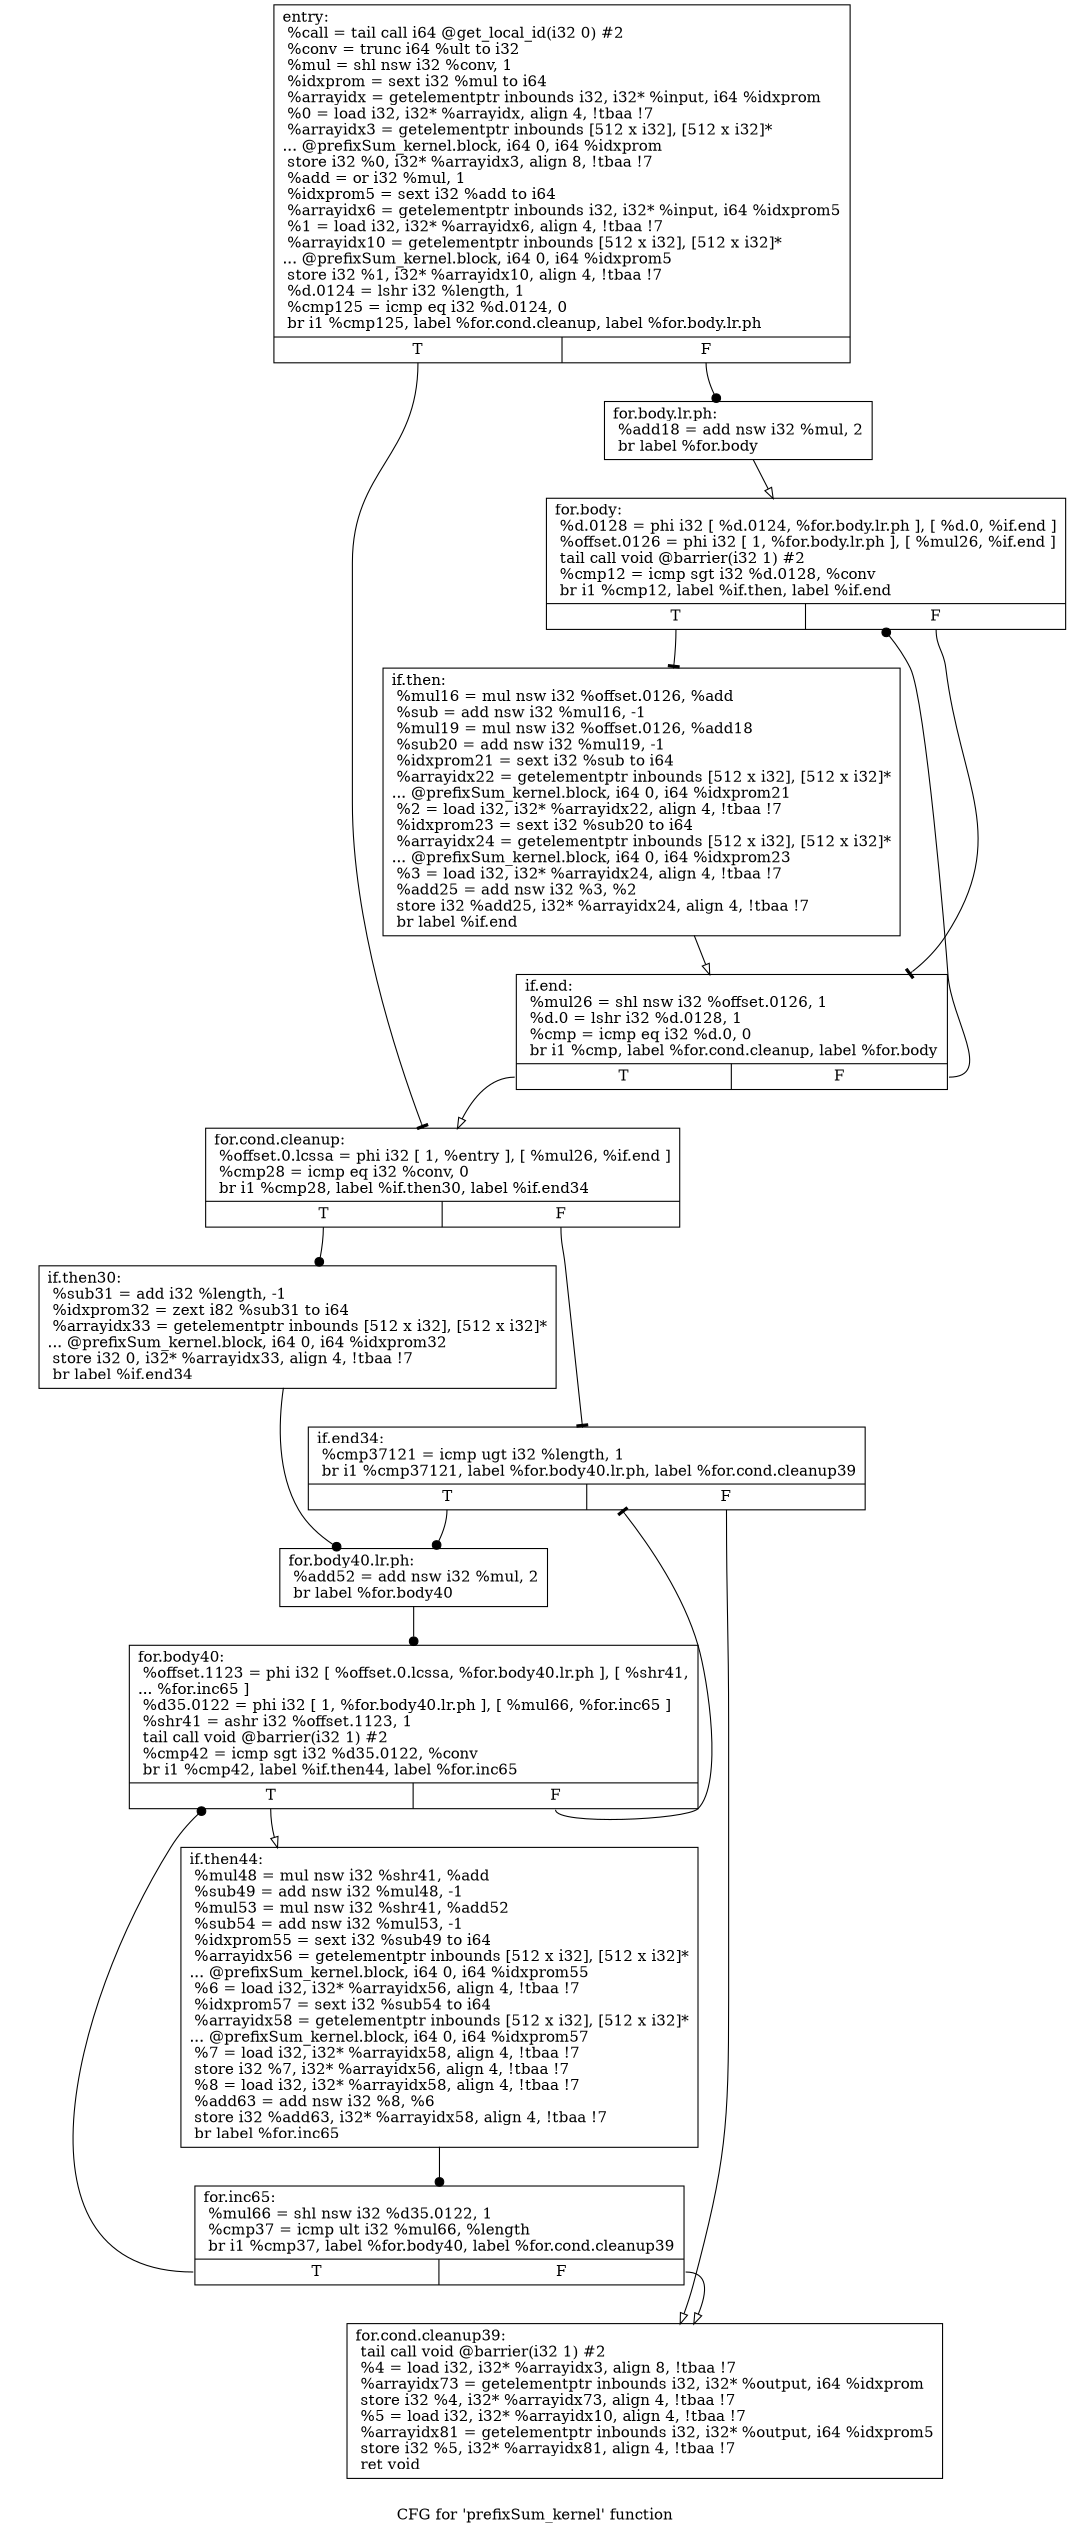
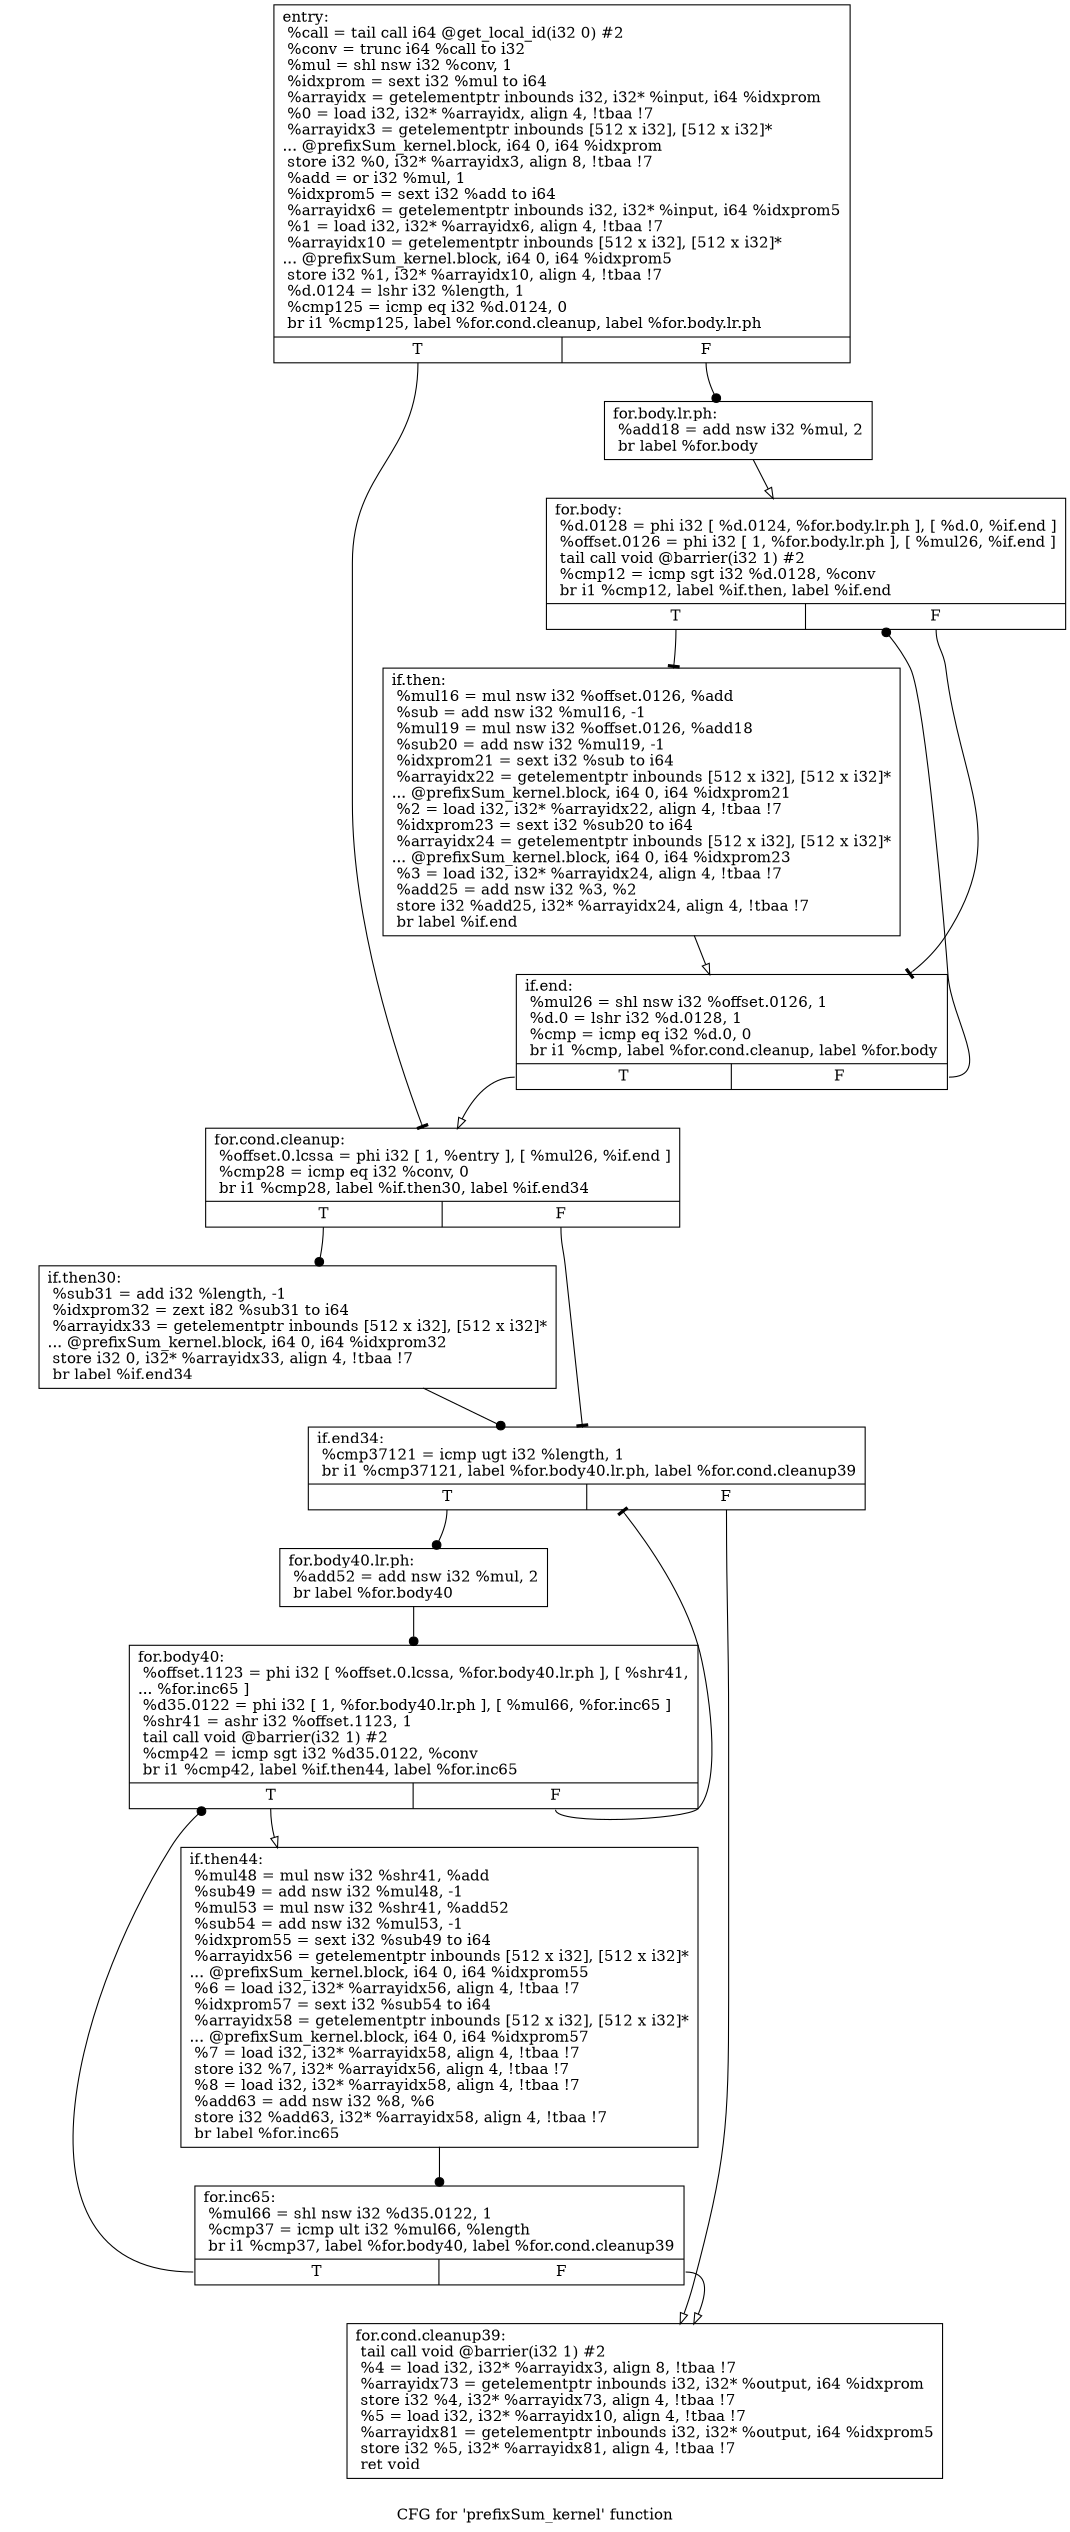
(401, 49) -> (404, 49)
(285, 1474) -> (460, 1406)
